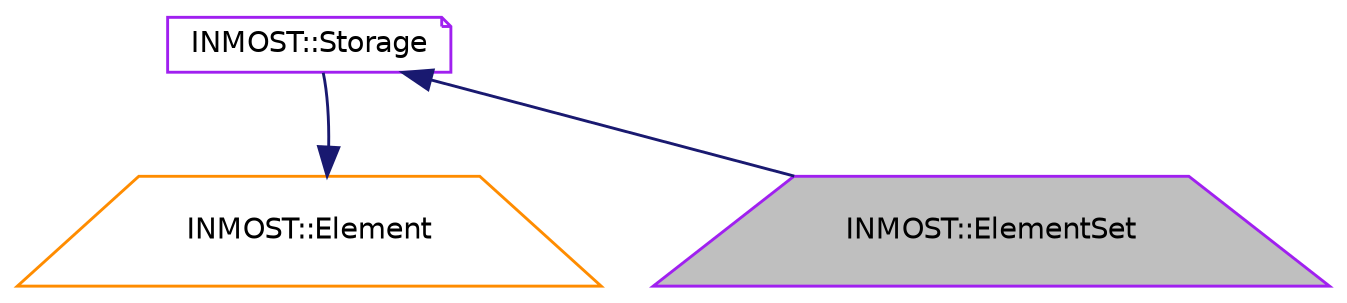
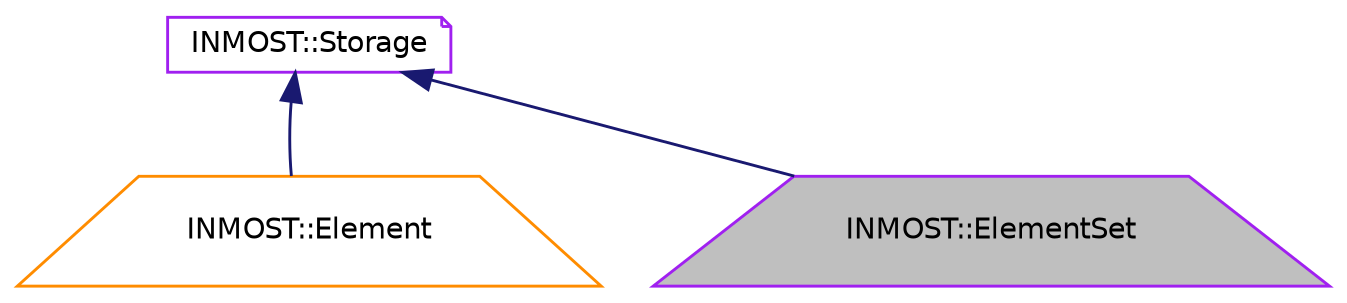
(328, 110) -> (290, 139)
